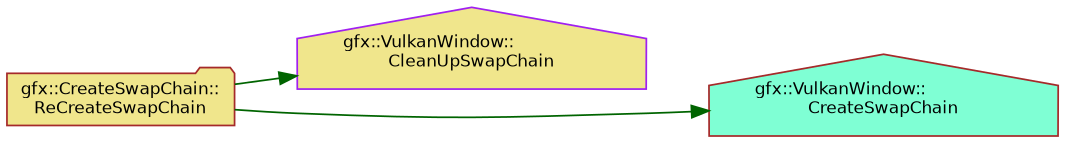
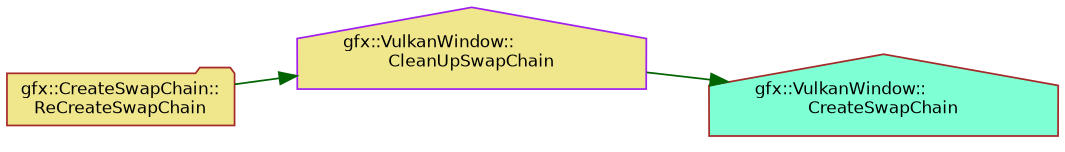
(463, 117) -> (678, 76)
